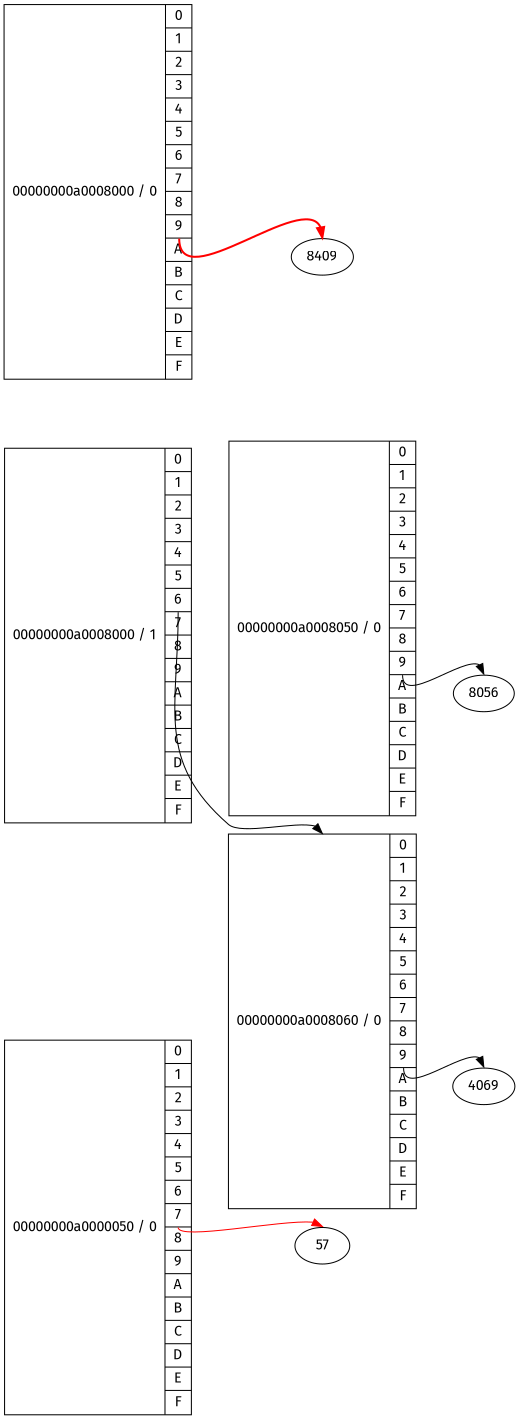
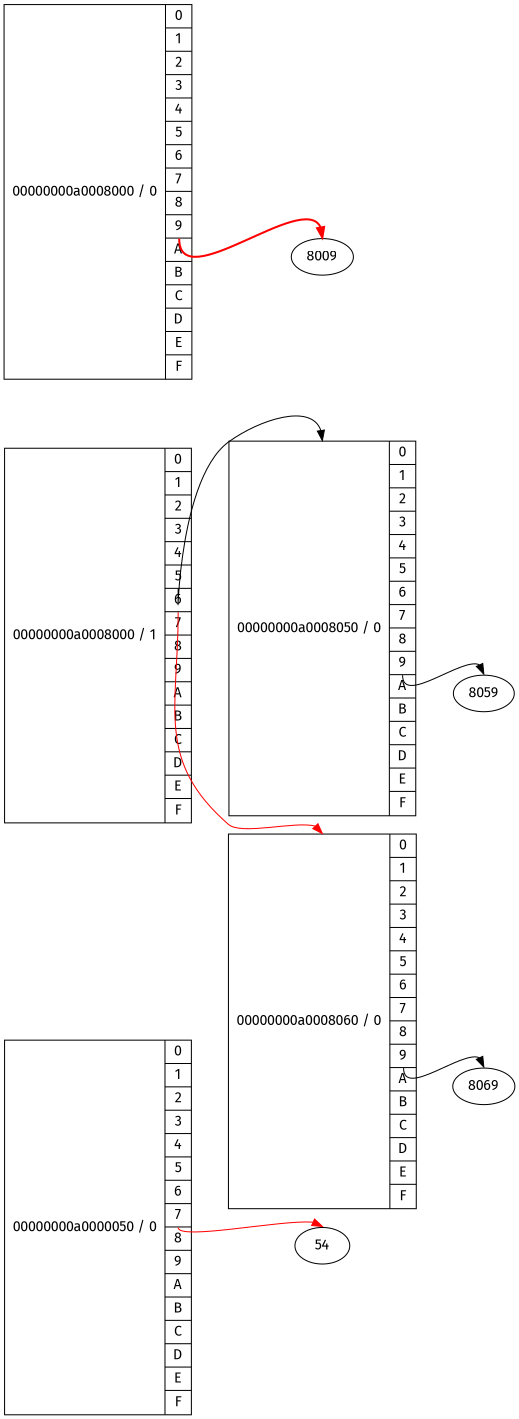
(322, 257) -> (322, 257)
none -> (204, 476)
(484, 693) -> (484, 693)
(186, 769) -> (186, 769)
(484, 1086) -> (484, 1086)
(322, 1246) -> (322, 1246)
